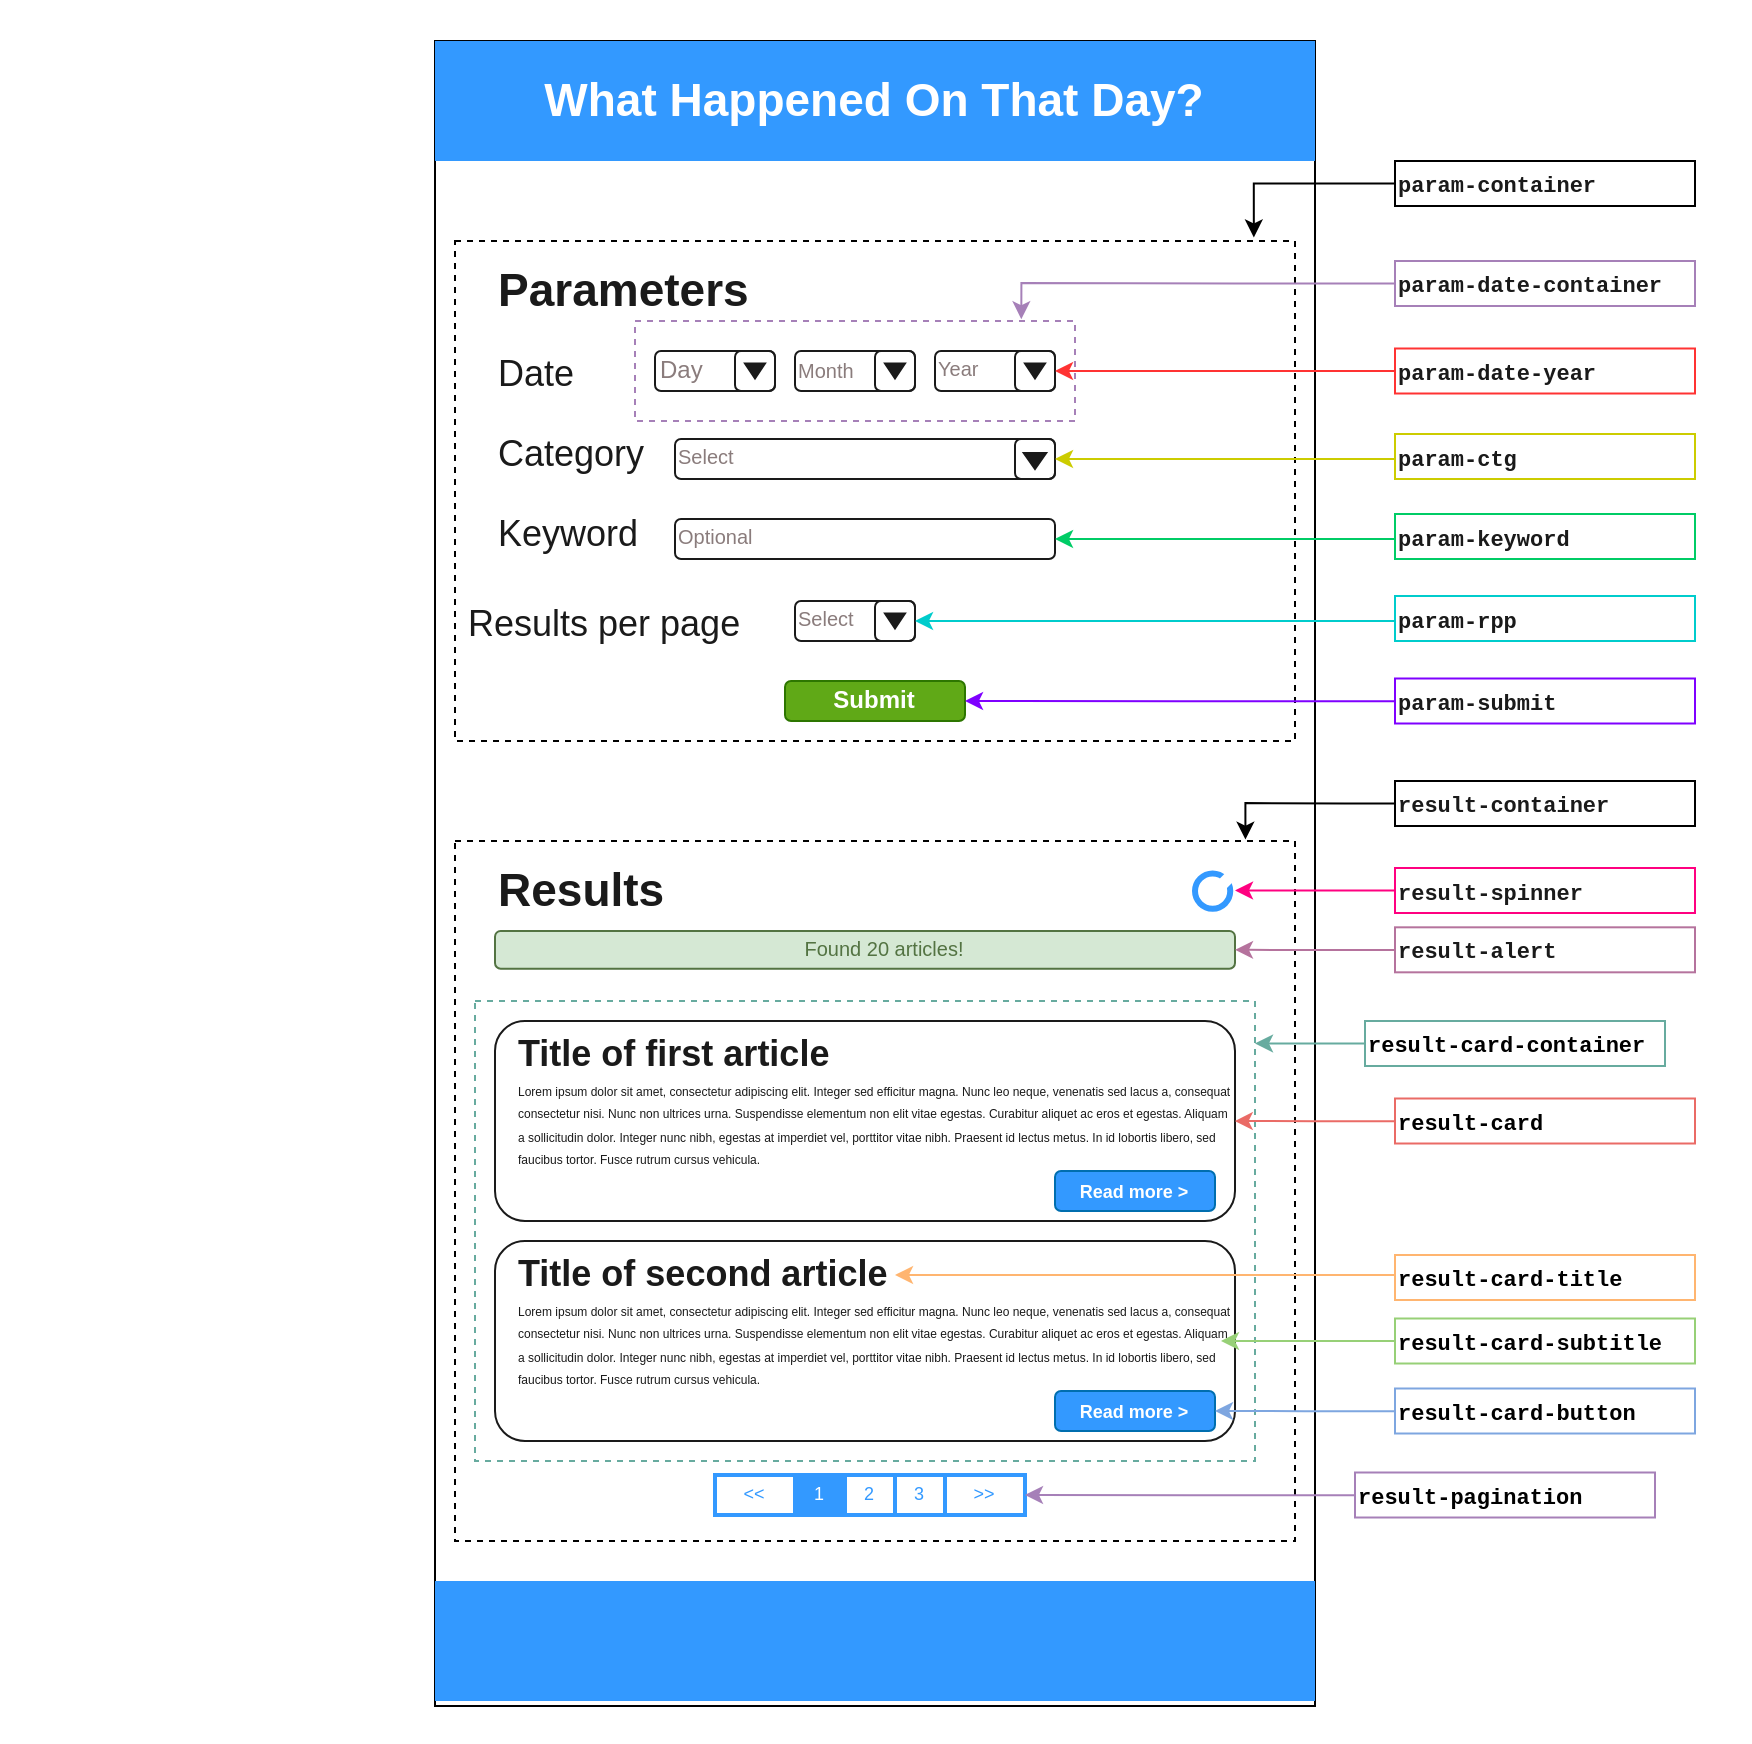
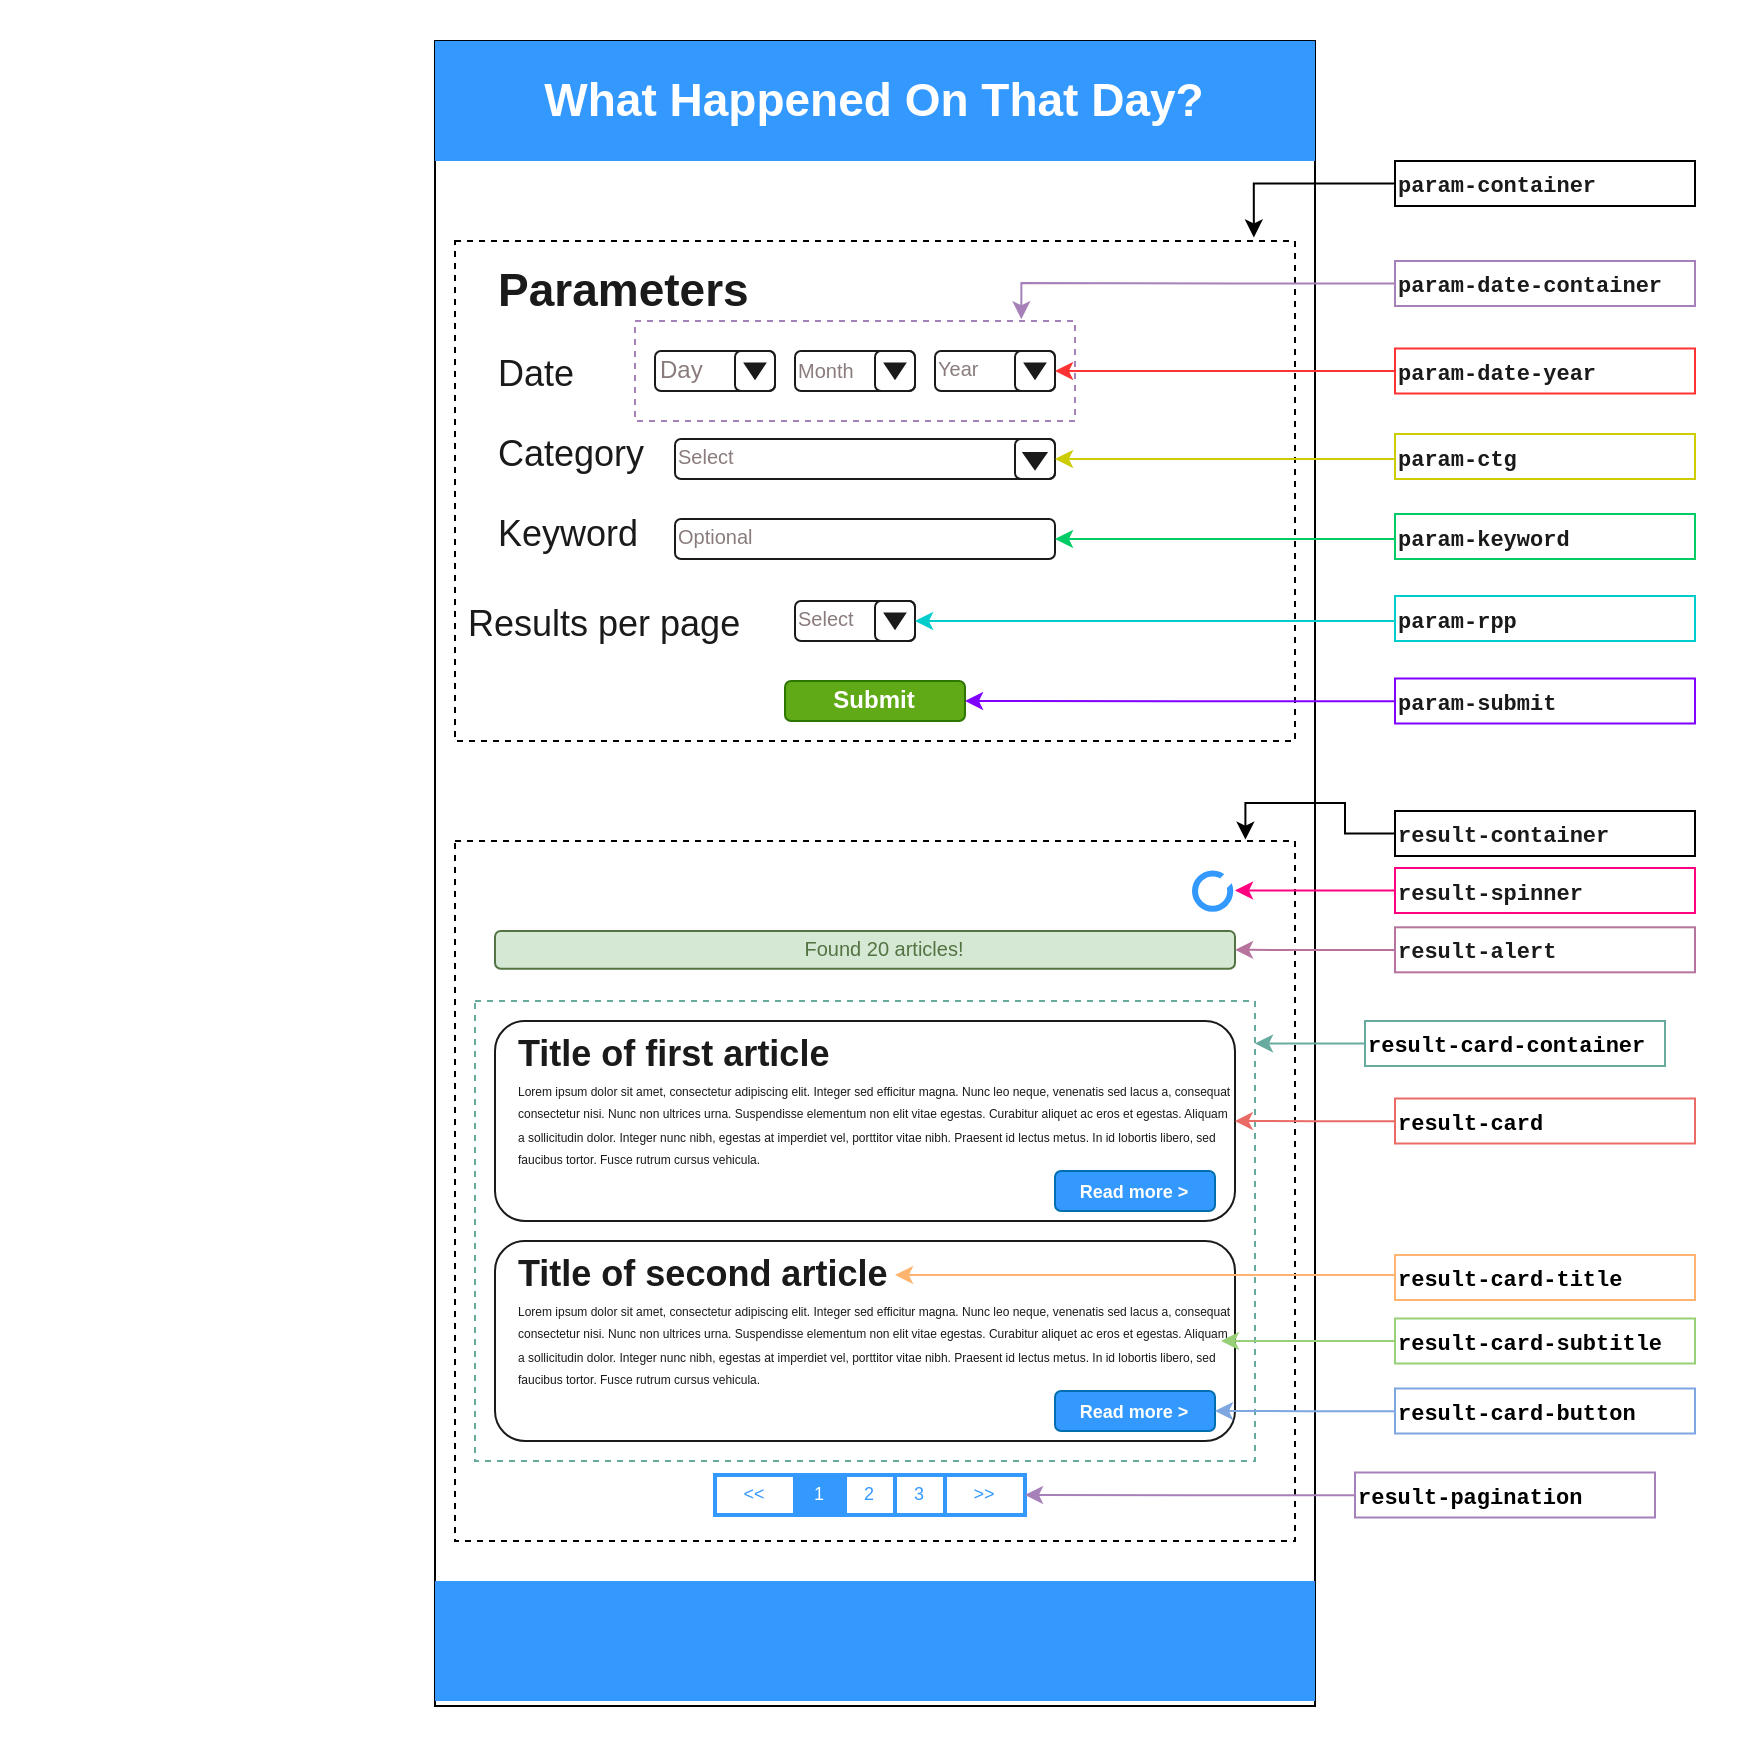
(1545, 804) -> (1545, 834)
(585, 891) -> none
